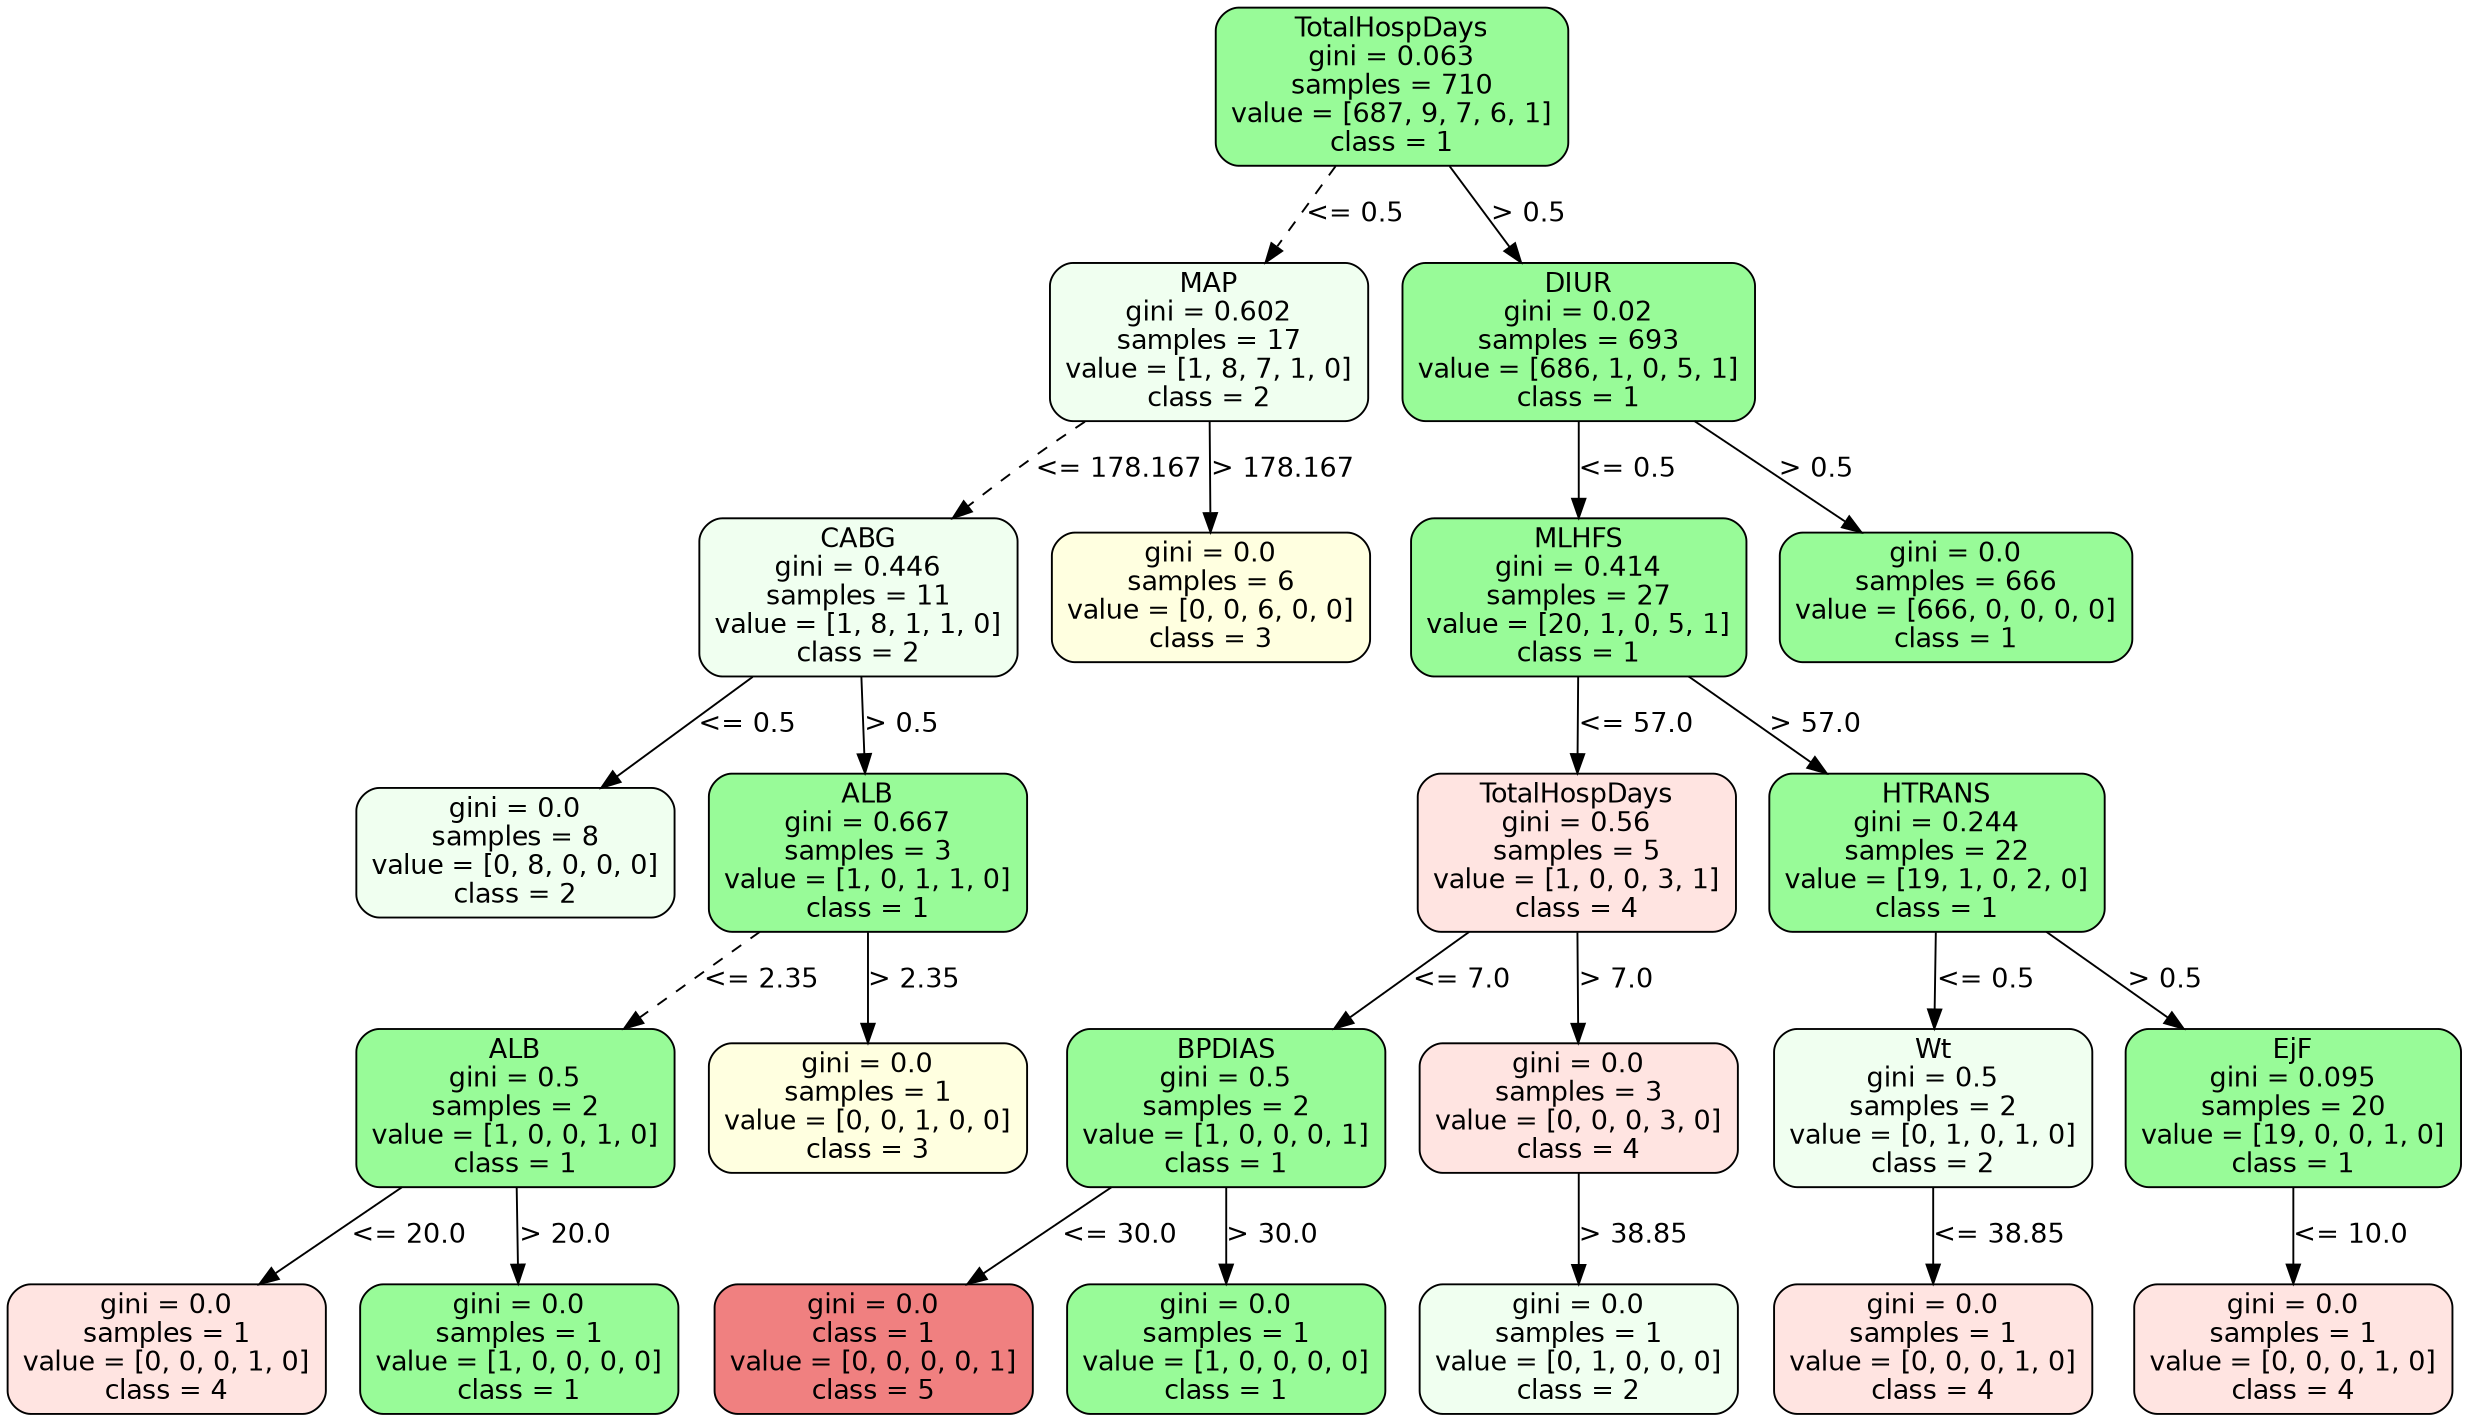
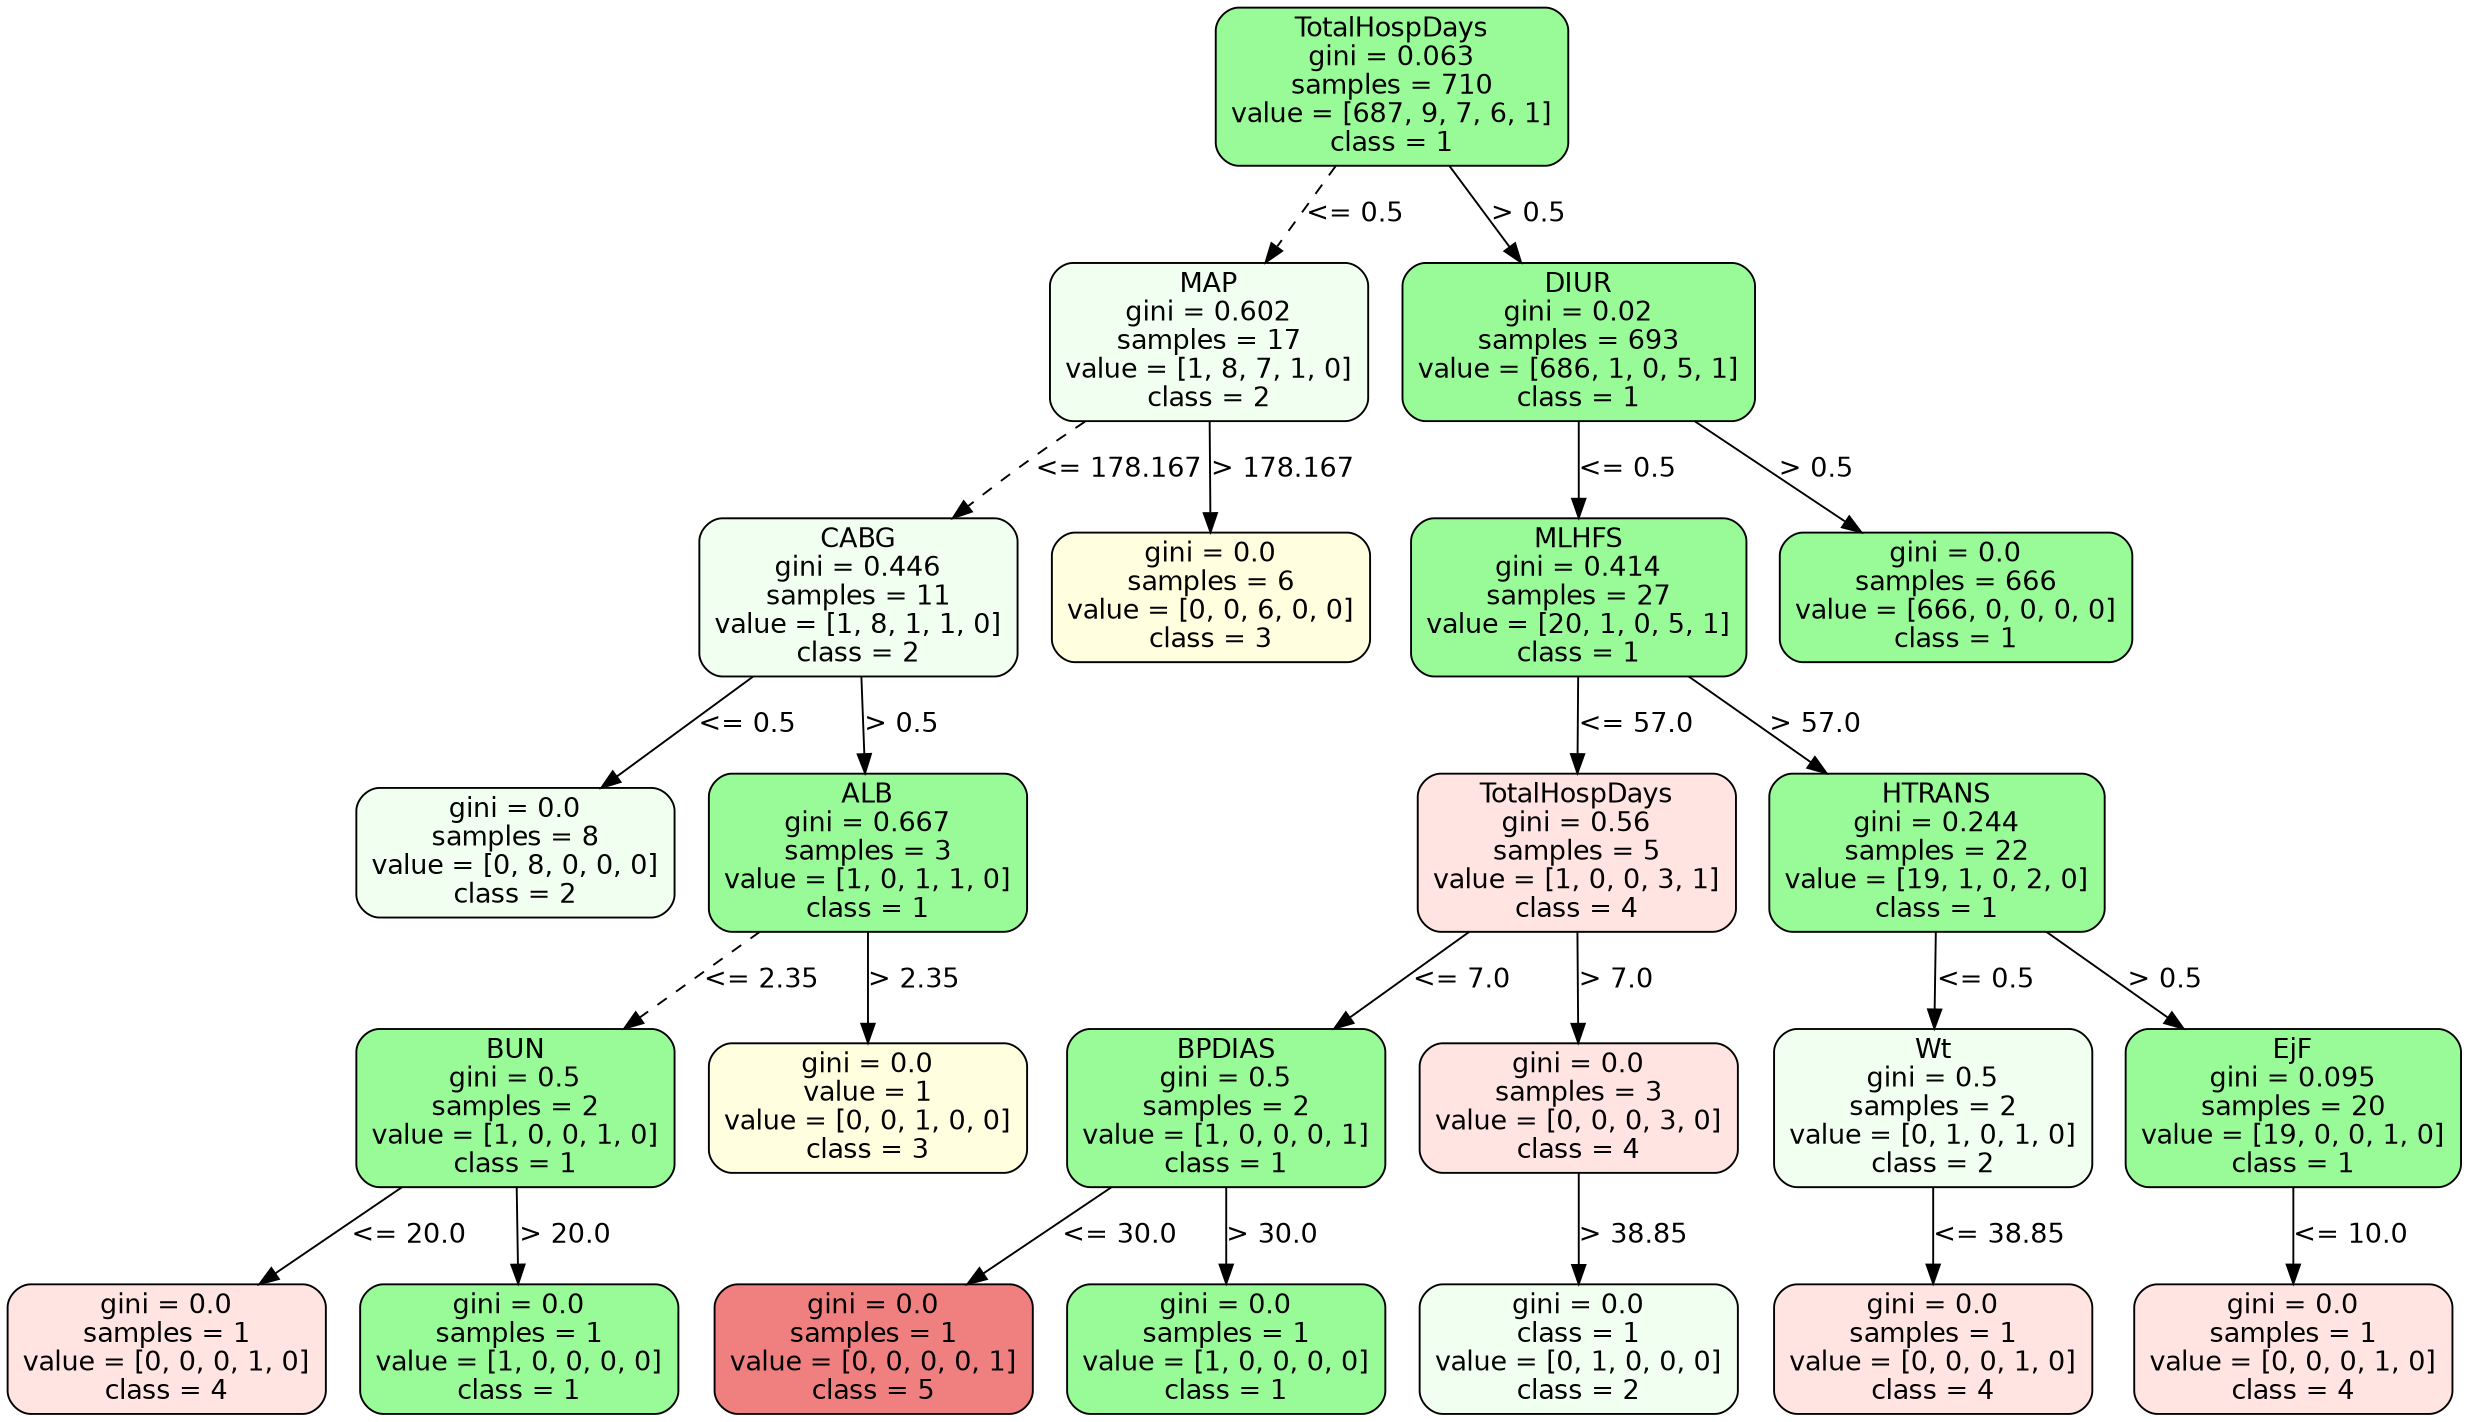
(515, 1108) -> (515, 1108)
(868, 1108) -> (868, 1108)
(874, 1349) -> (874, 1349)
(1579, 1349) -> (1579, 1349)
